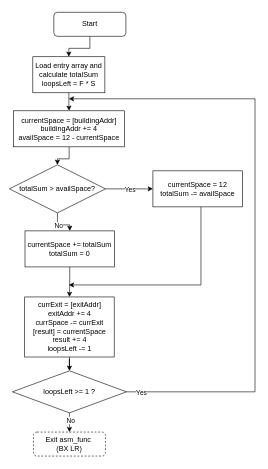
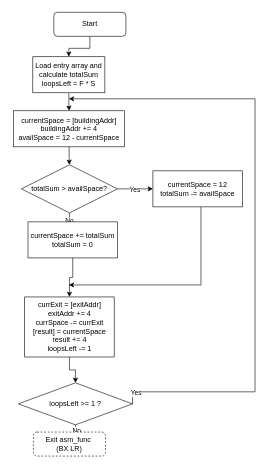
(57, 189) -> (69, 189)
(70, 249) -> (73, 240)
(69, 392) -> (75, 404)
